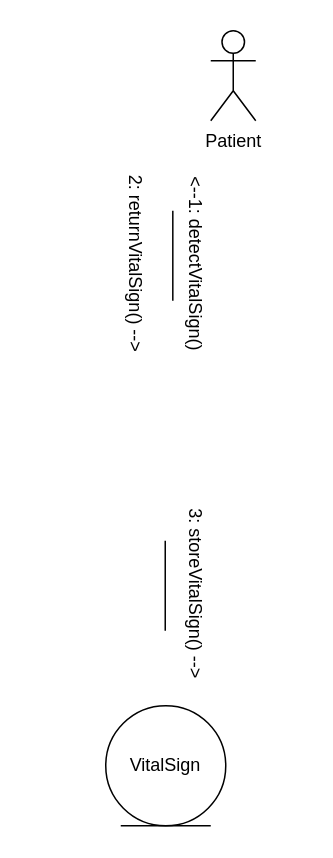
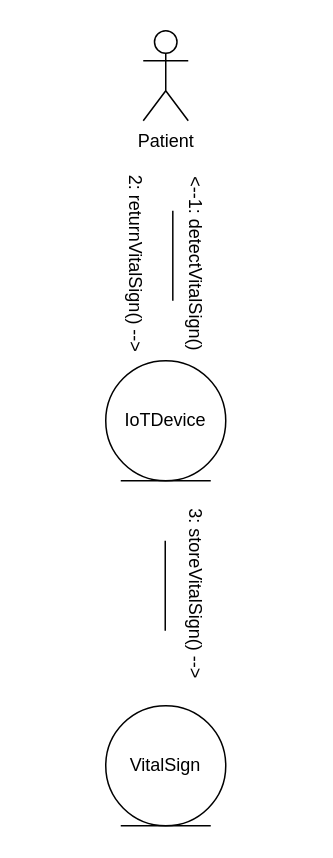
(233, 76) -> (166, 76)
none -> (166, 421)
